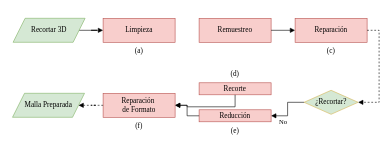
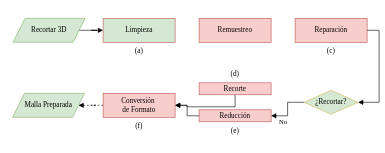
(139, 30) -> (139, 30)
(288, 30) -> none
(379, 68) -> (379, 68)
(139, 105) -> (139, 105)
